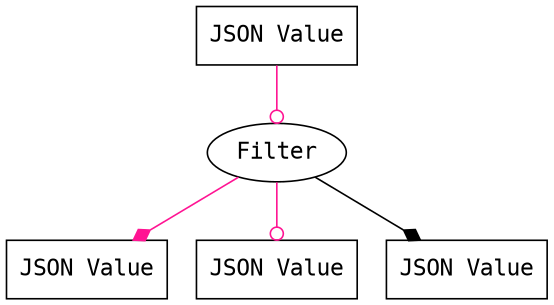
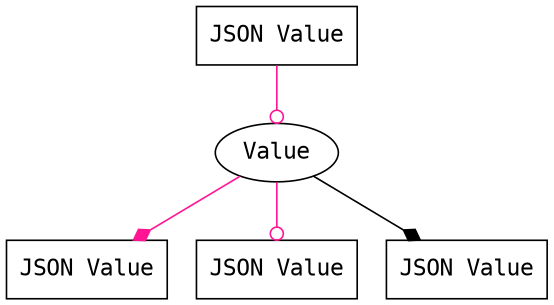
(277, 153) -> (277, 153)
